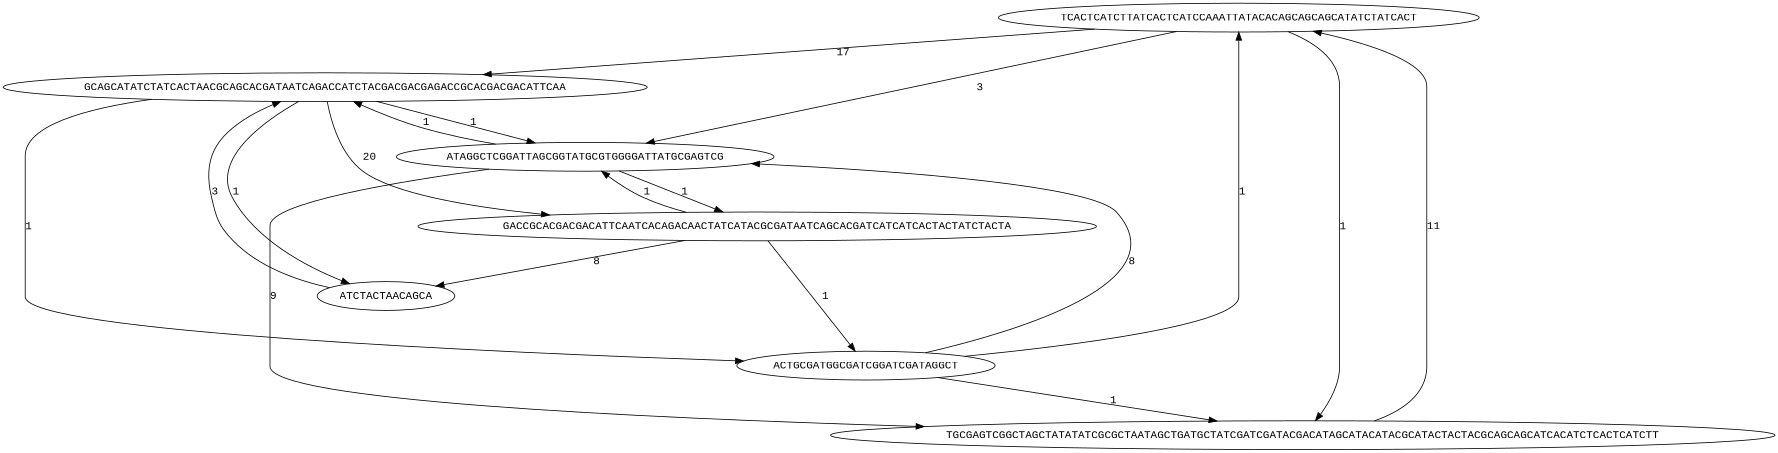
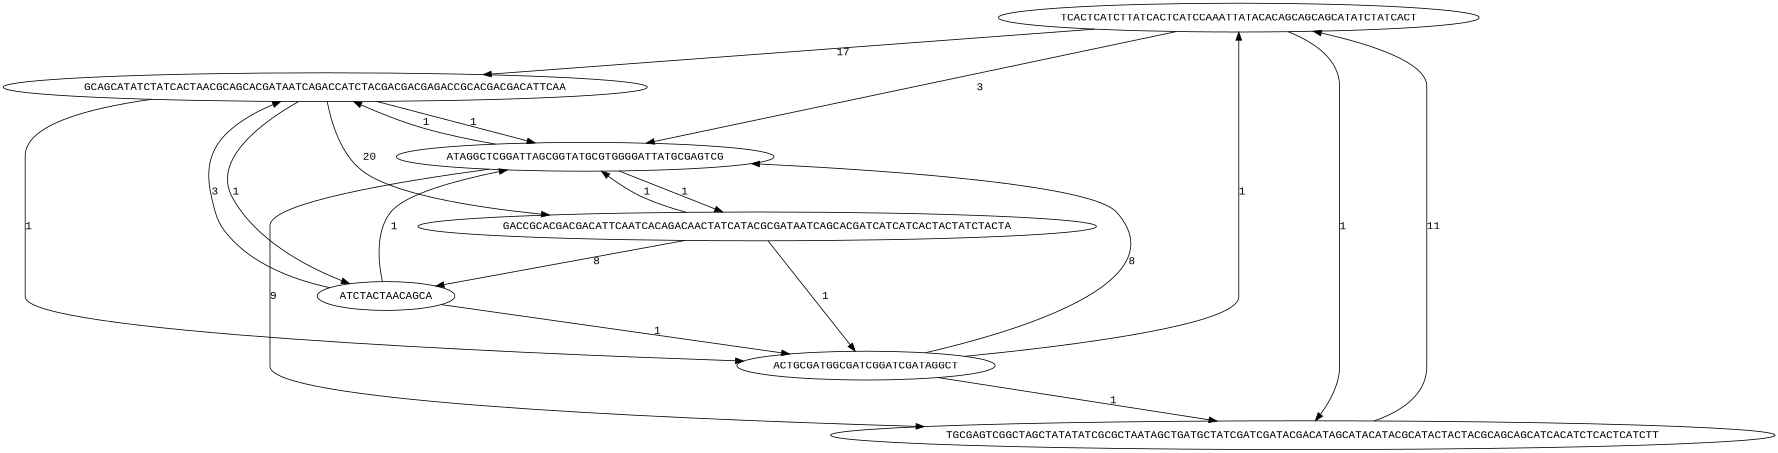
none -> (409, 199)
none -> (611, 329)
